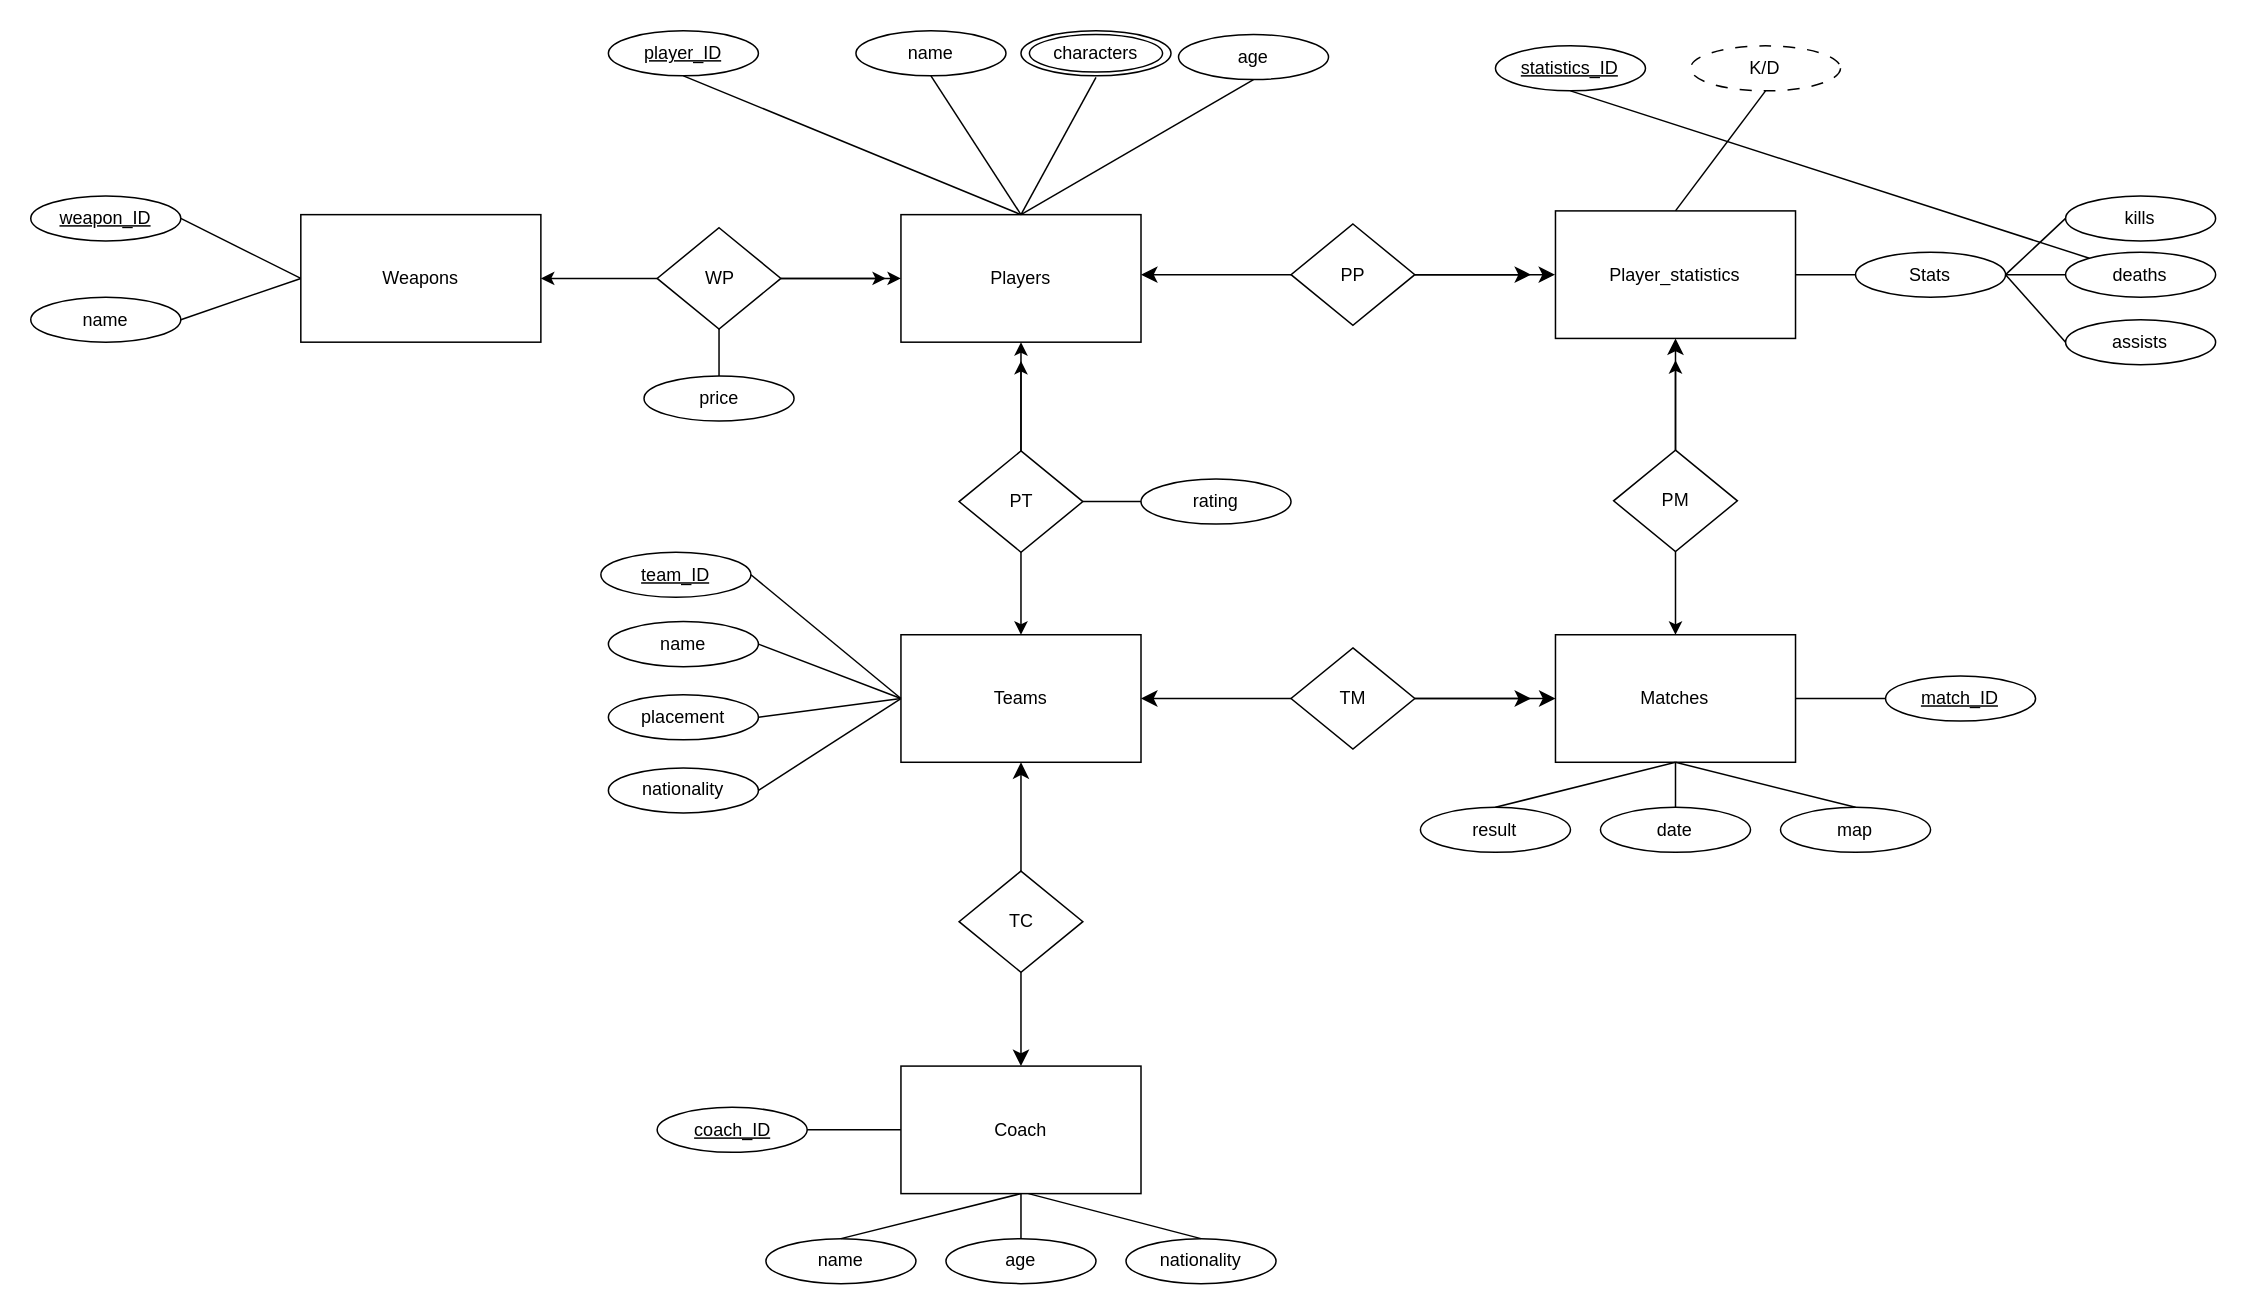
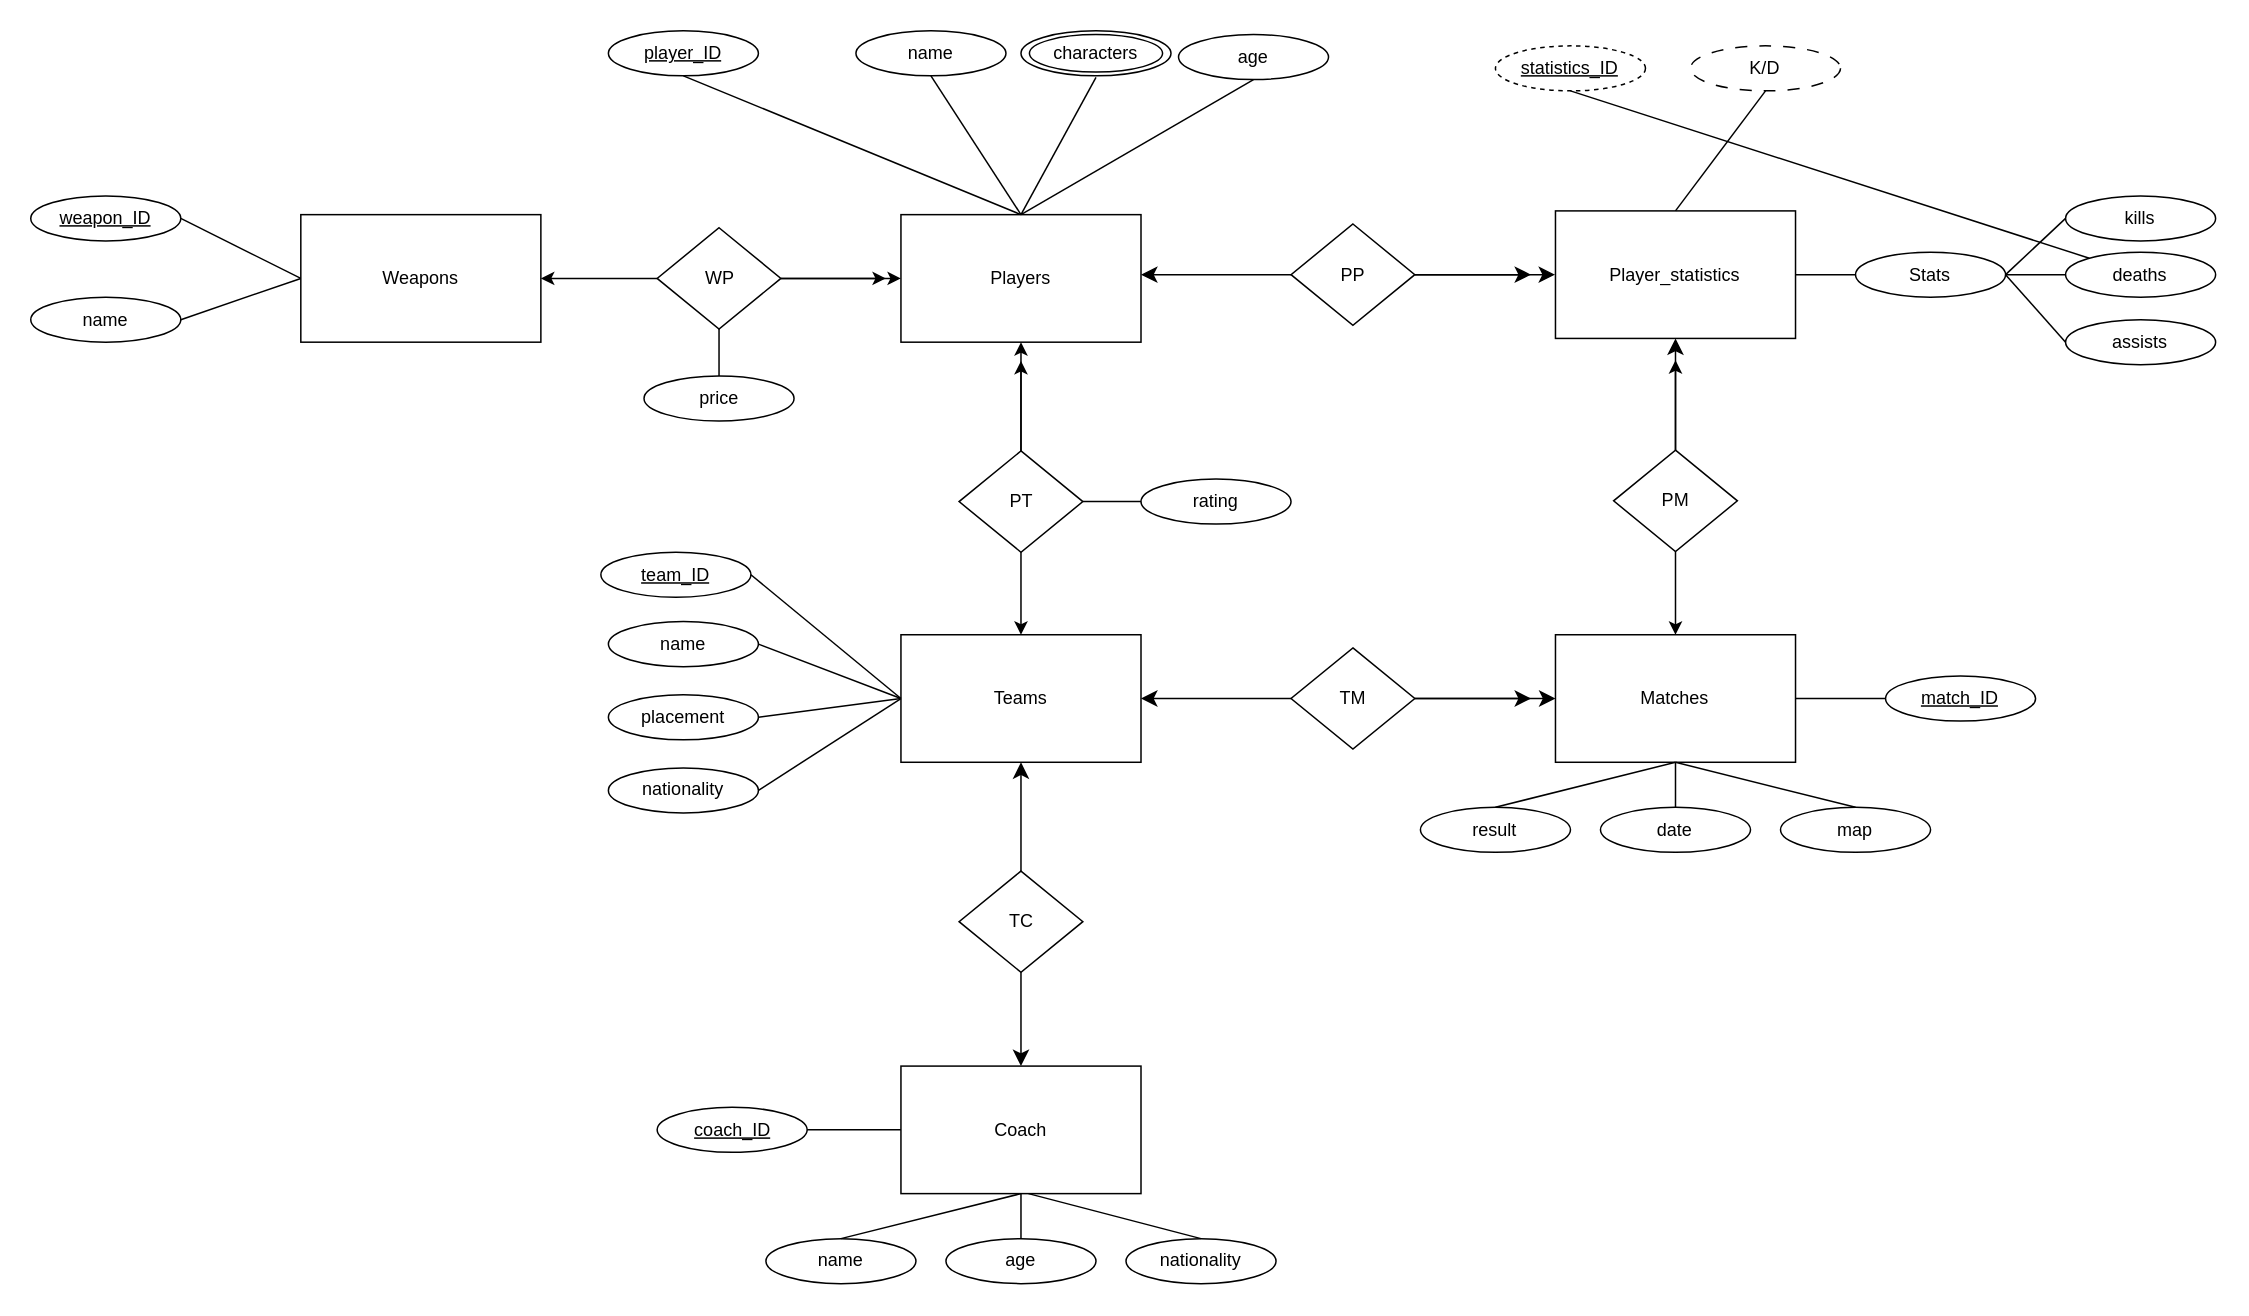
(1570, 68) -> (1570, 68)
